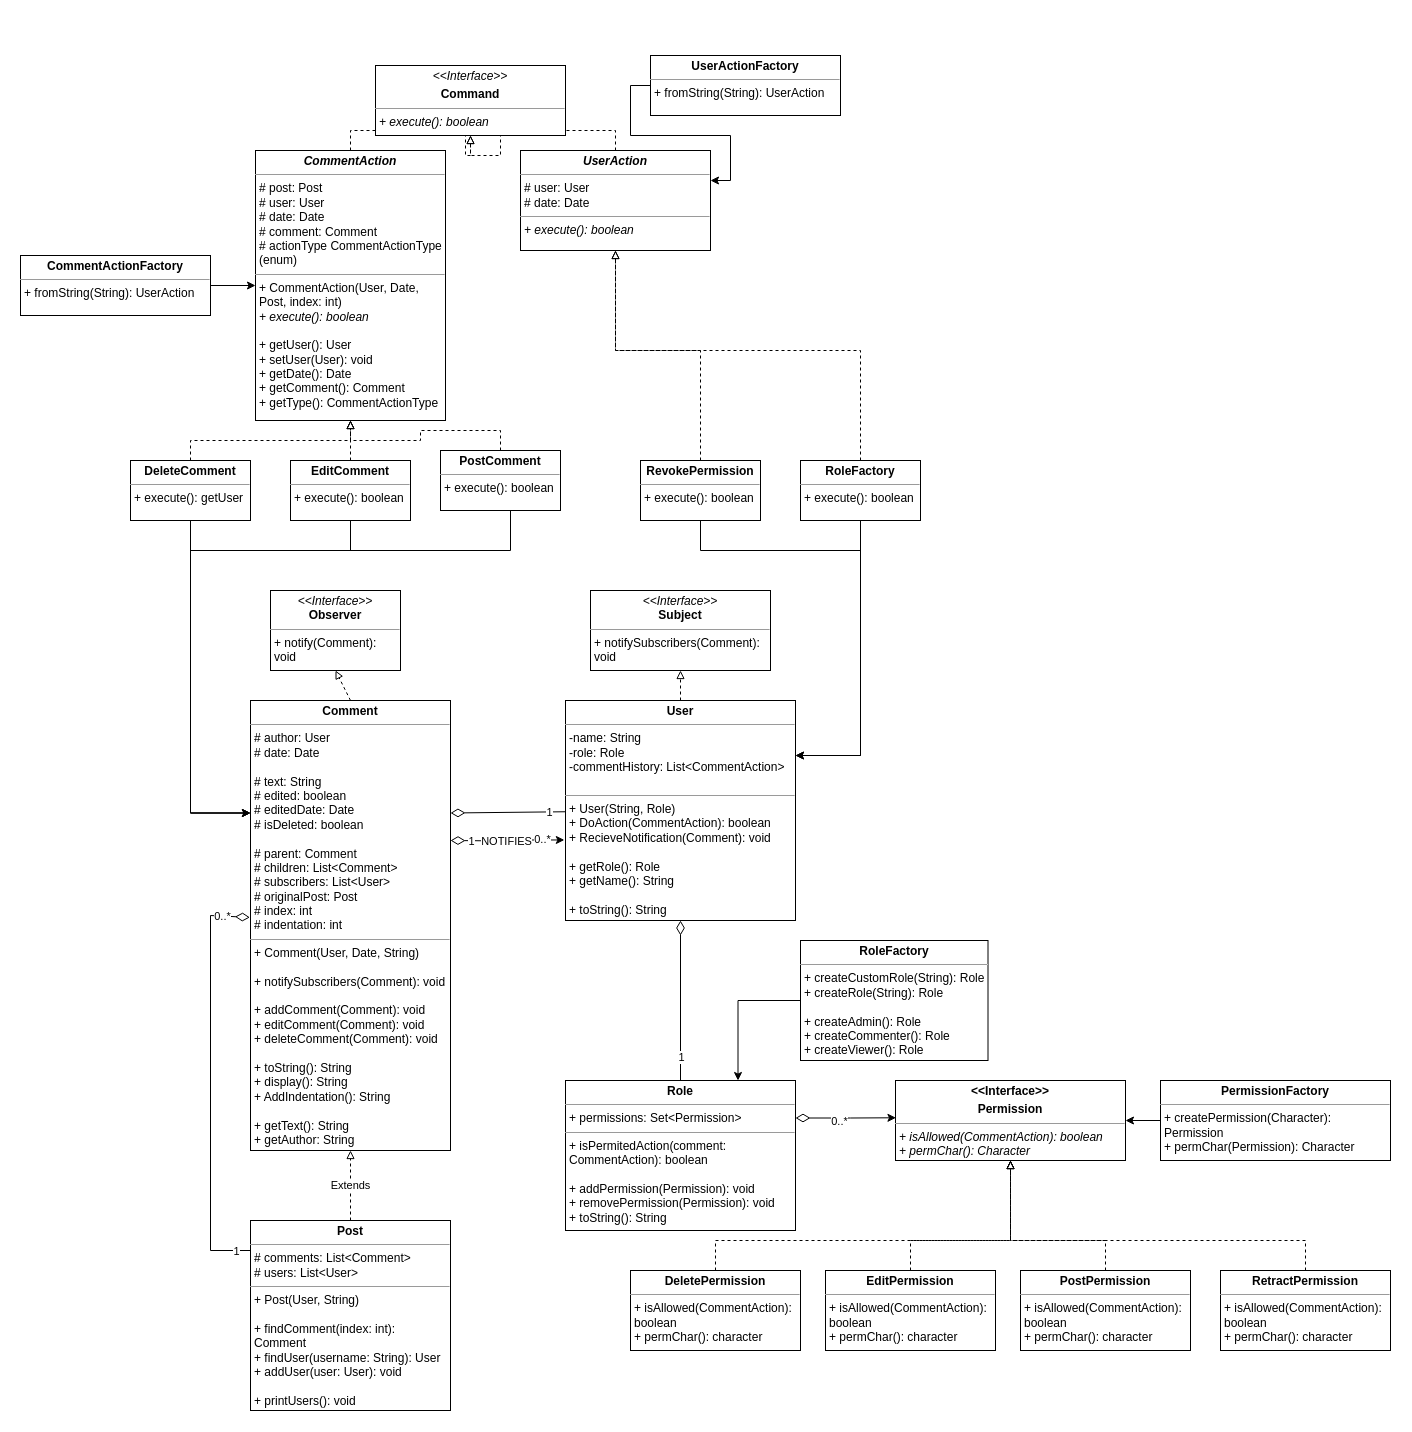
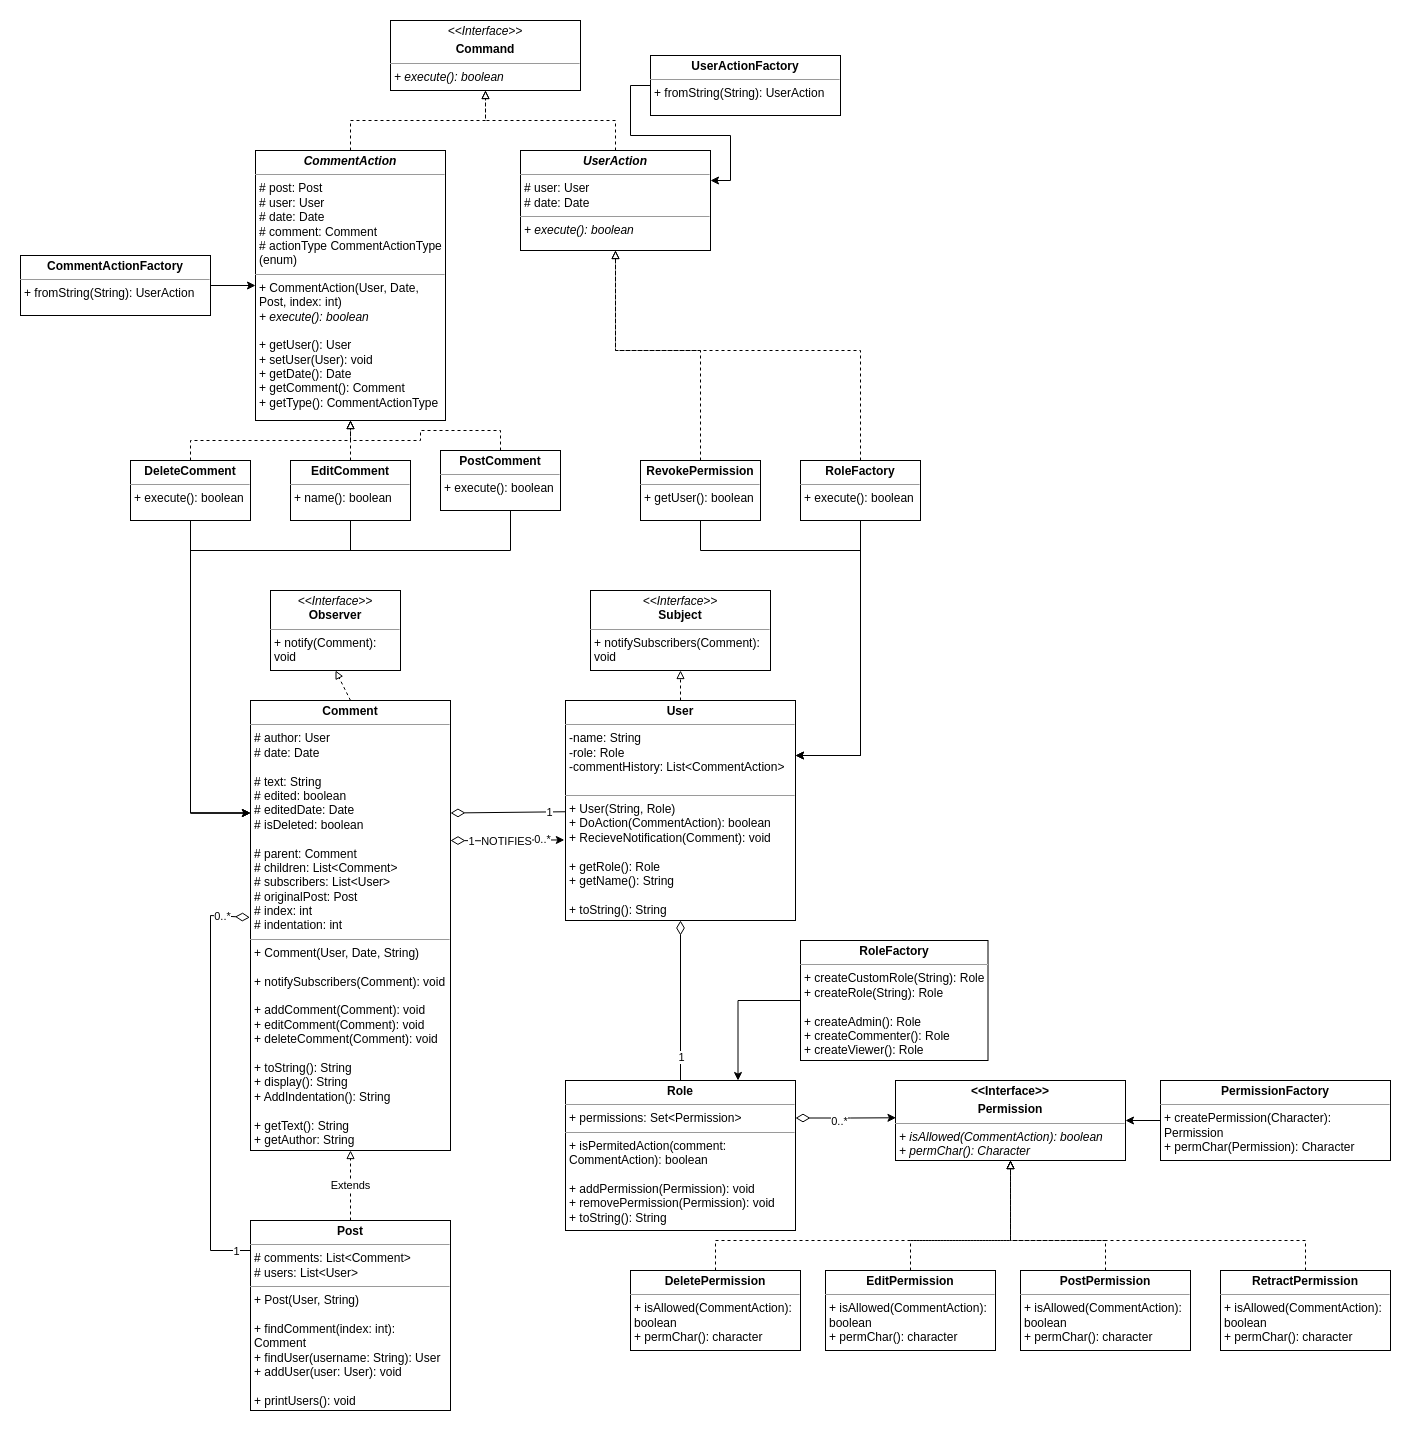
(471, 101) -> (486, 56)
(351, 475) -> (341, 475)
(701, 475) -> (701, 475)
(192, 482) -> (191, 475)
